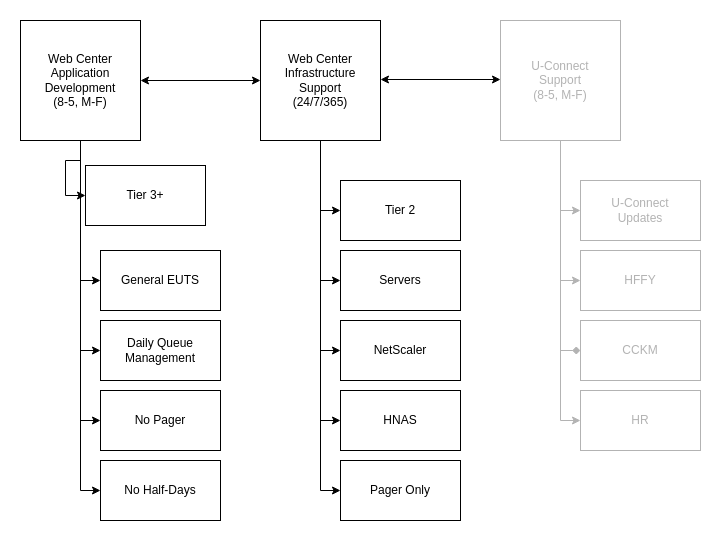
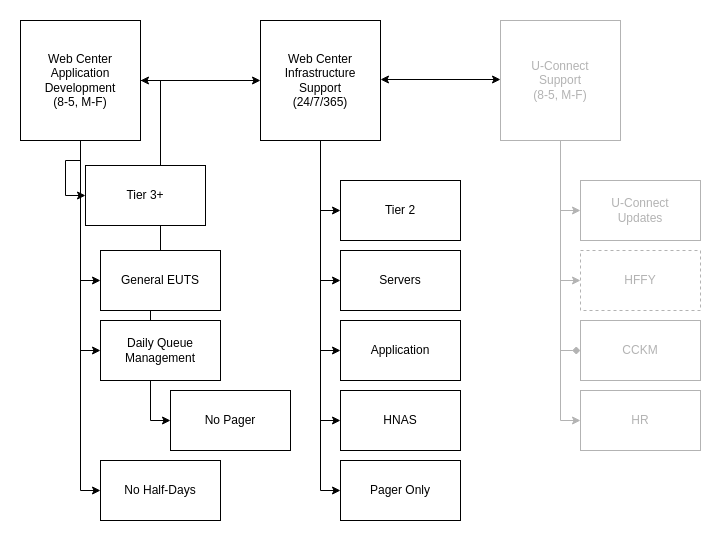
(641, 281) -> (641, 281)
(401, 351) -> (401, 351)
(161, 421) -> (231, 421)
